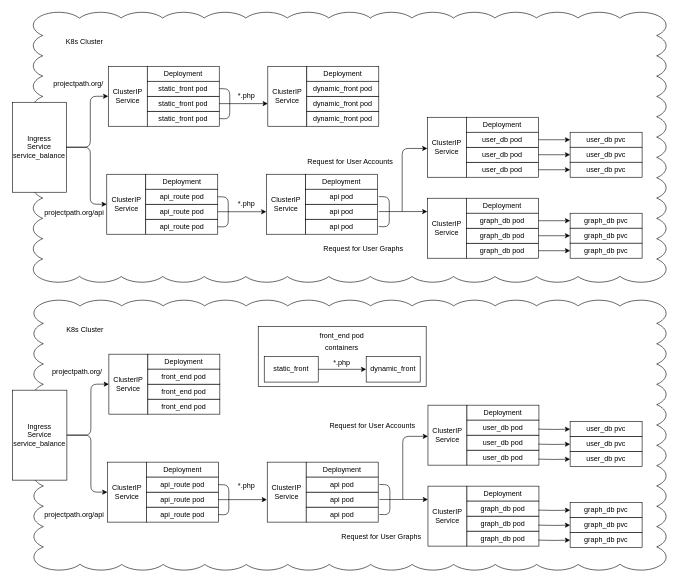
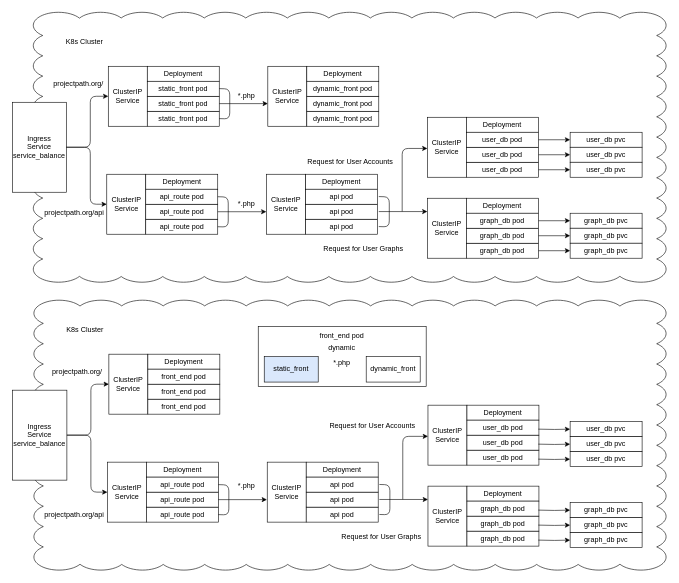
(342, 348) -> (342, 348)
(291, 369) -> (291, 369)
(360, 369) -> none
